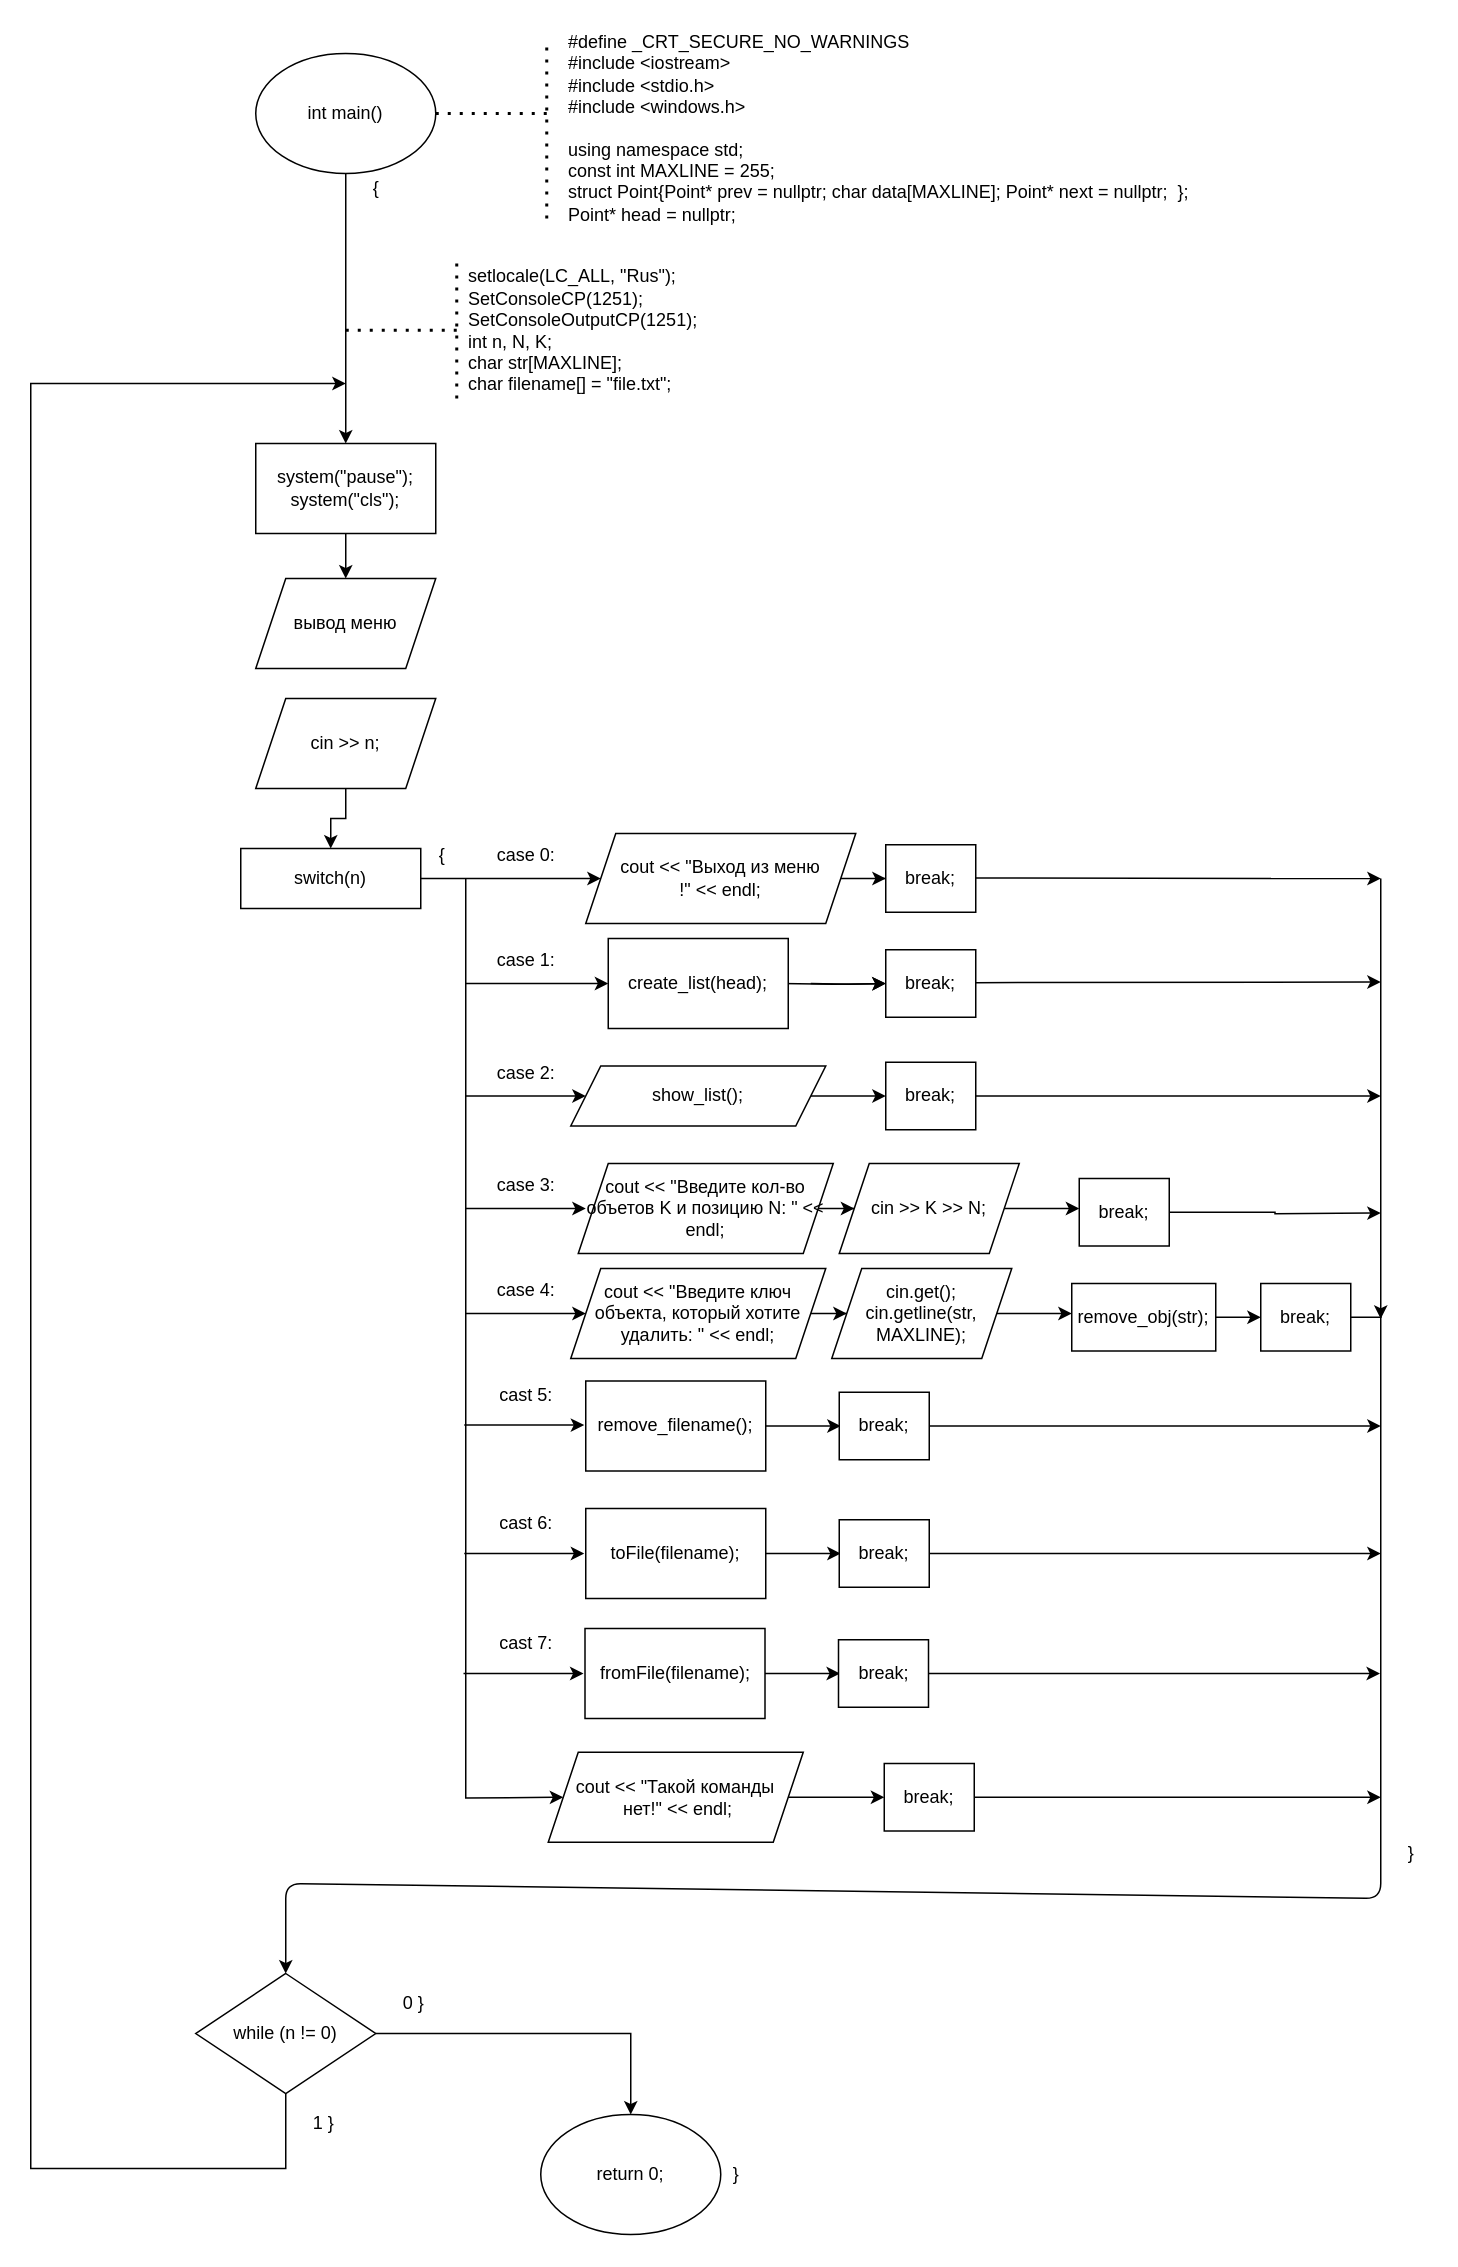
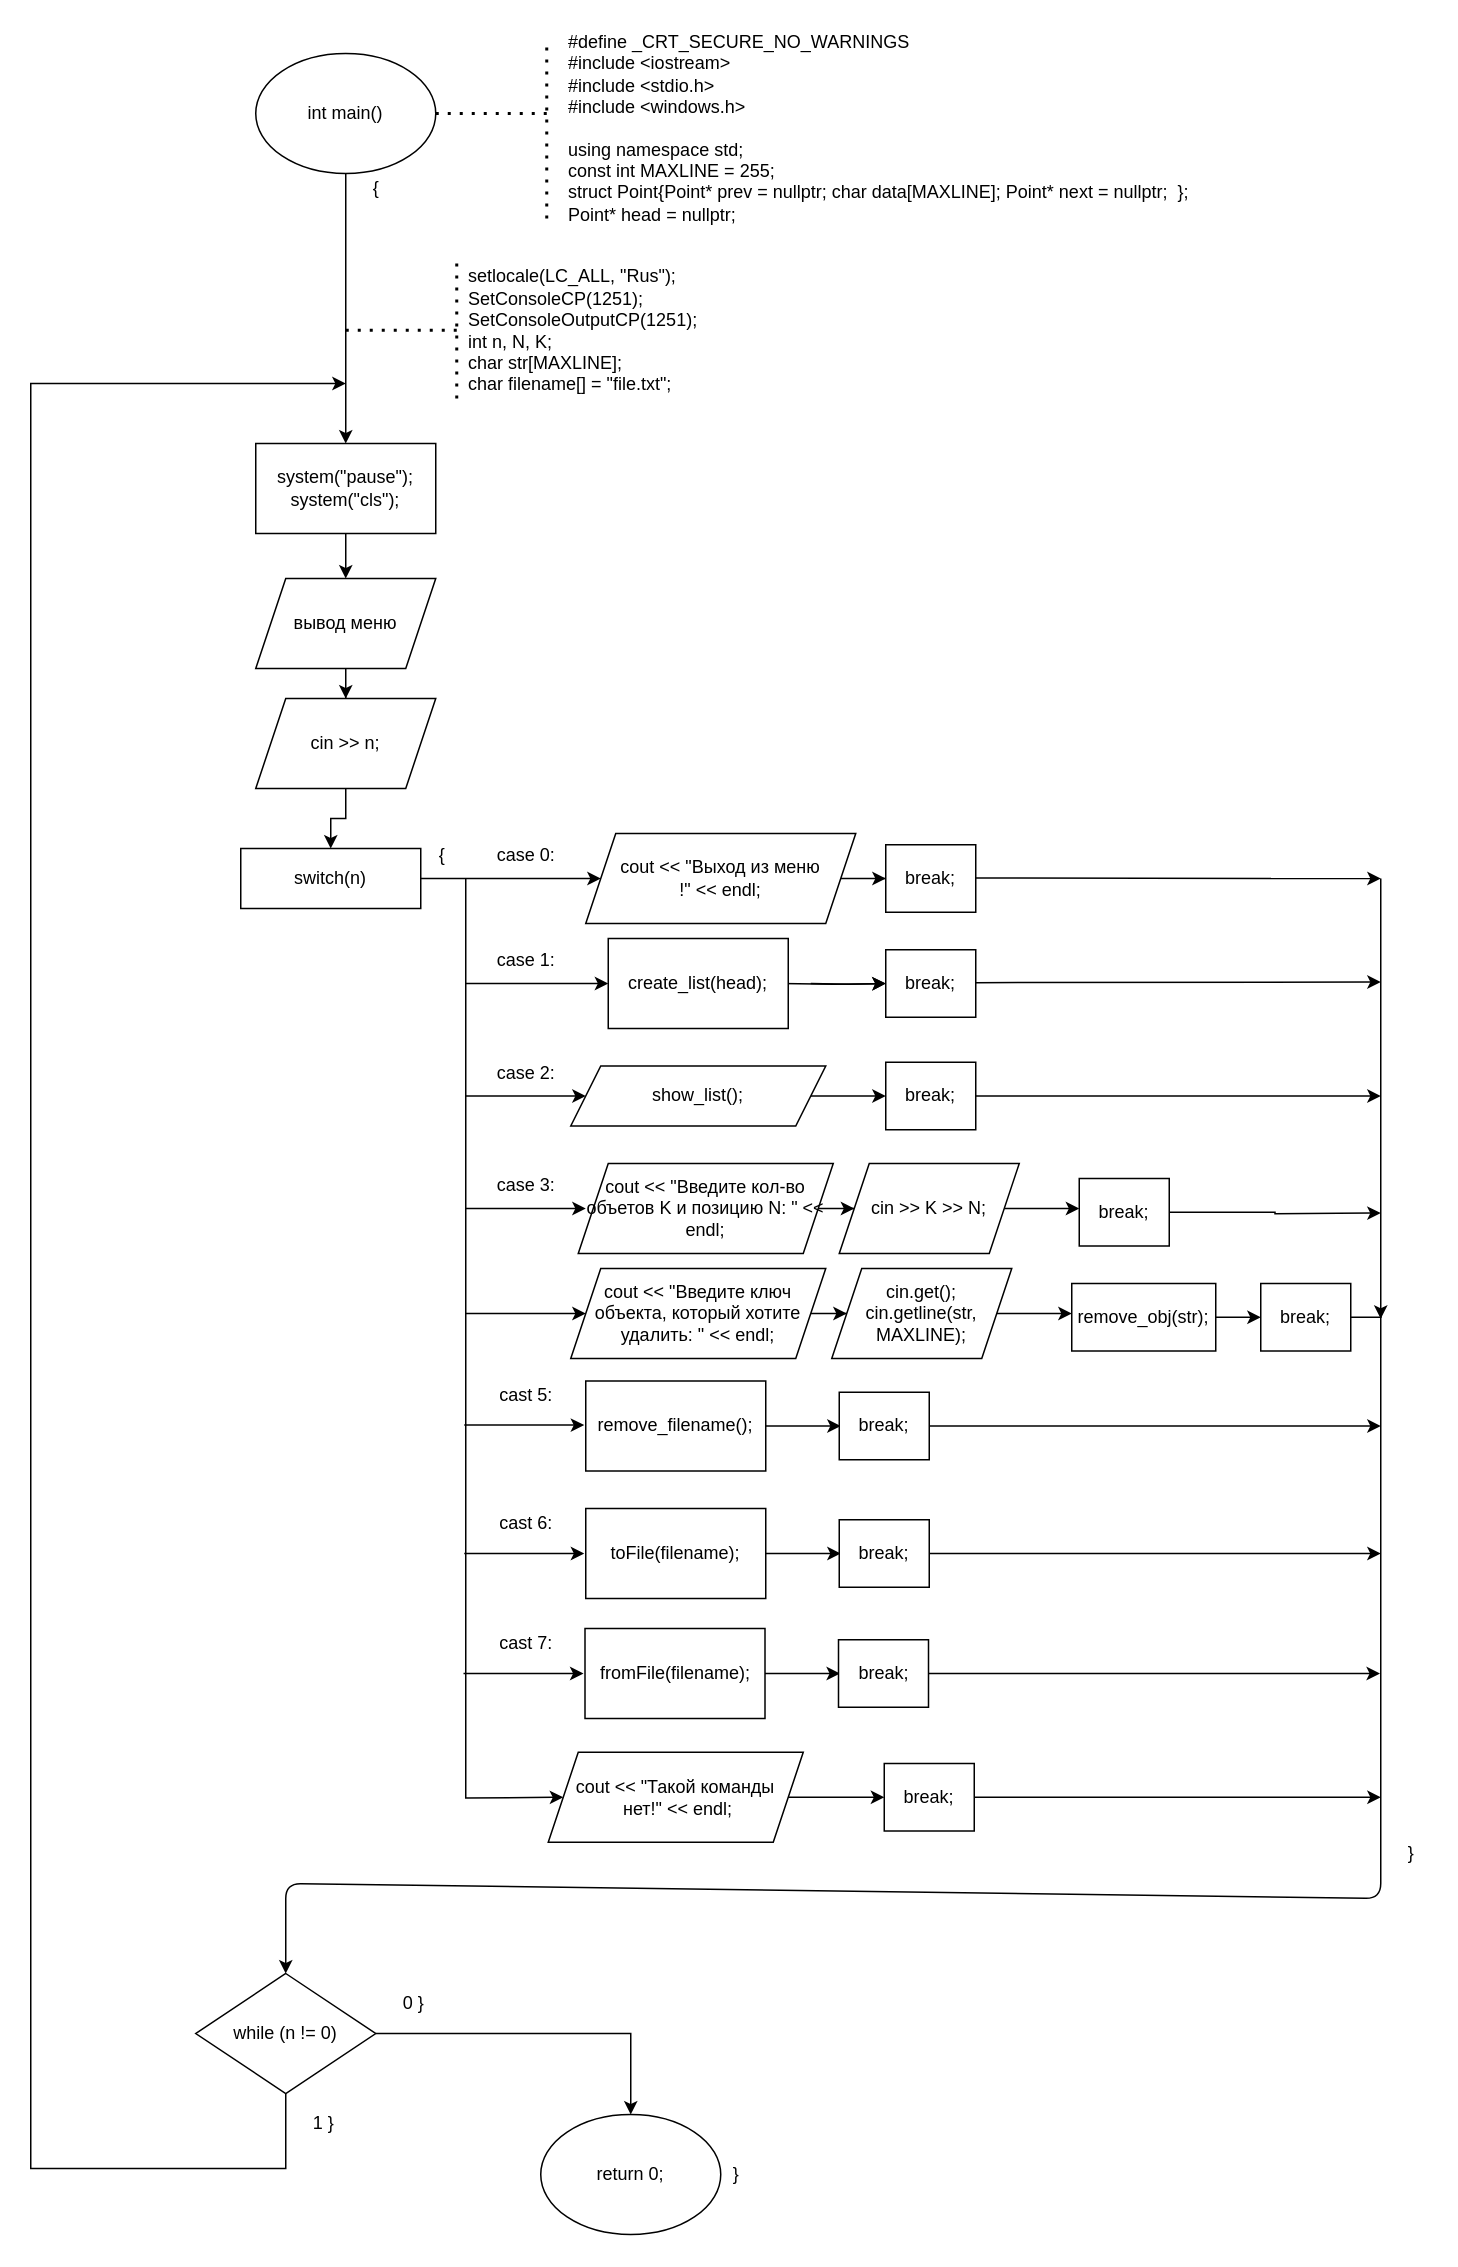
none -> (346, 688)
(526, 1291) -> none
